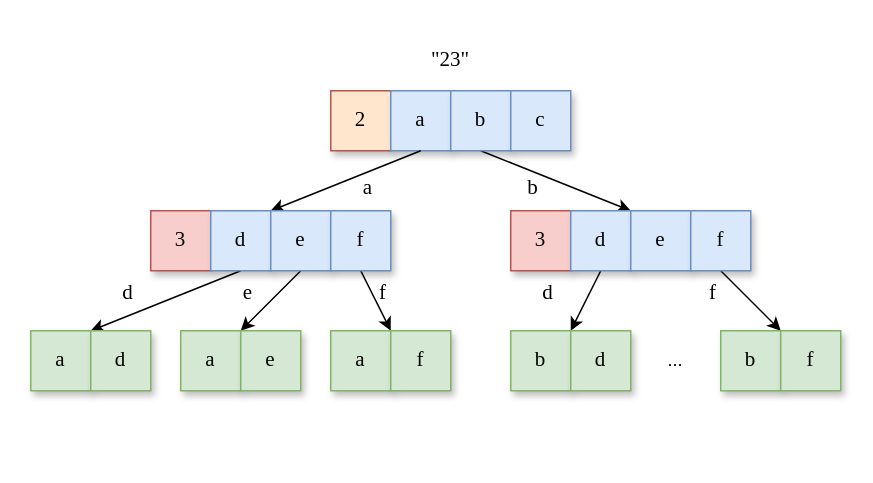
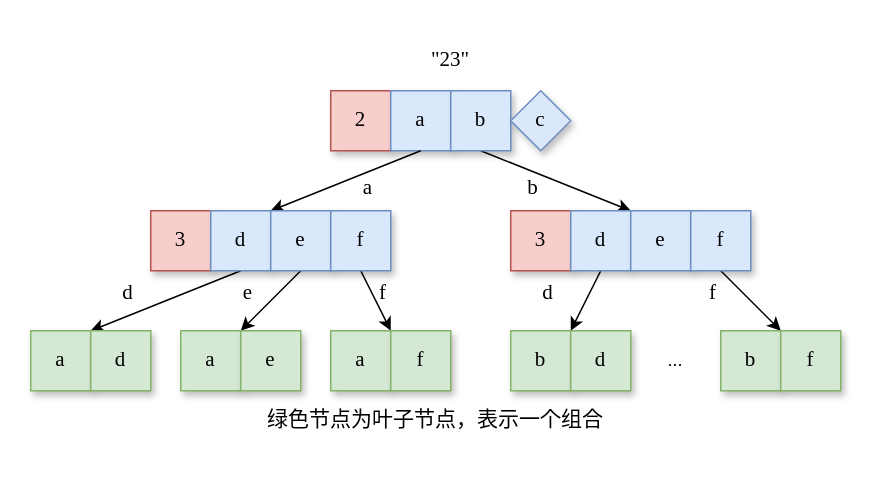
(361, 121) -> (361, 121)
(541, 121) -> (541, 121)
none -> (436, 421)
